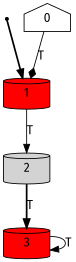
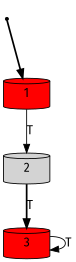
(47, 19) -> none
